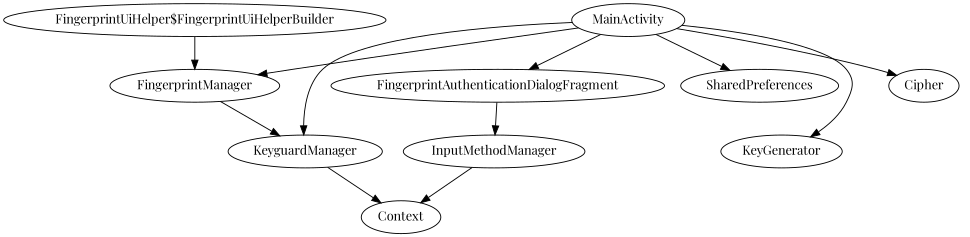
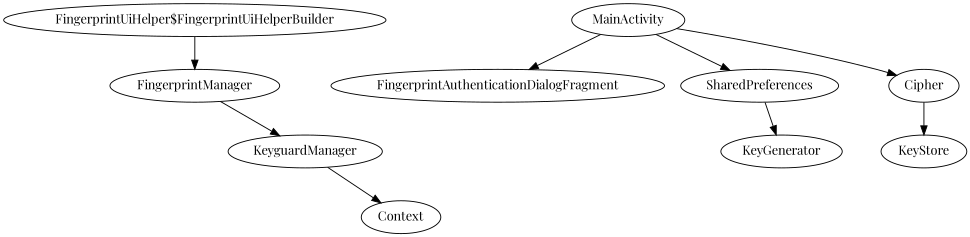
(414, 38) -> none
(798, 45) -> (769, 114)
(423, 50) -> none
(494, 151) -> none
none -> (924, 151)
